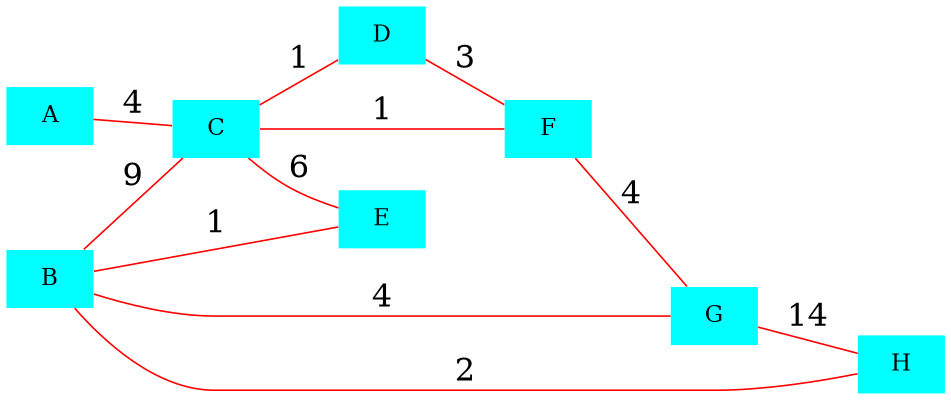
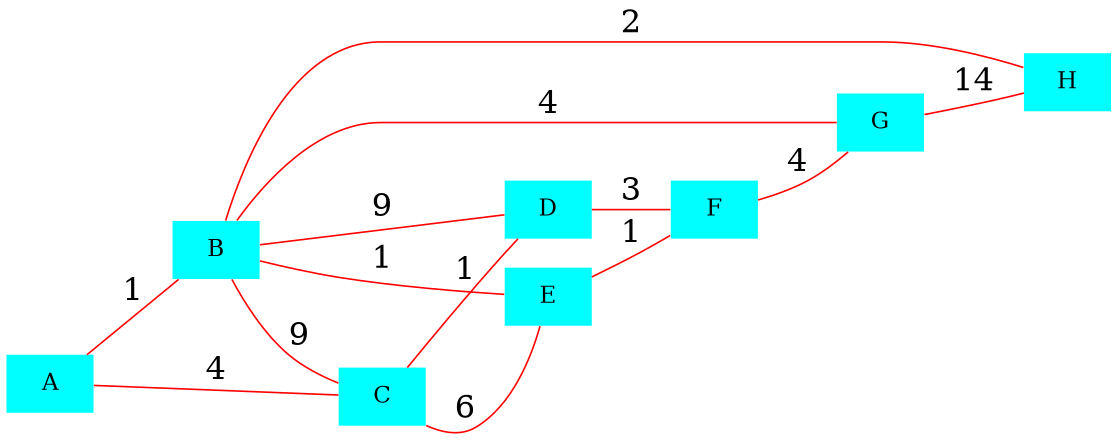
(382, 129) -> (631, 257)
none -> (382, 230)
none -> (133, 317)
